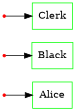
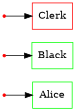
(52, 16) -> (52, 16)
